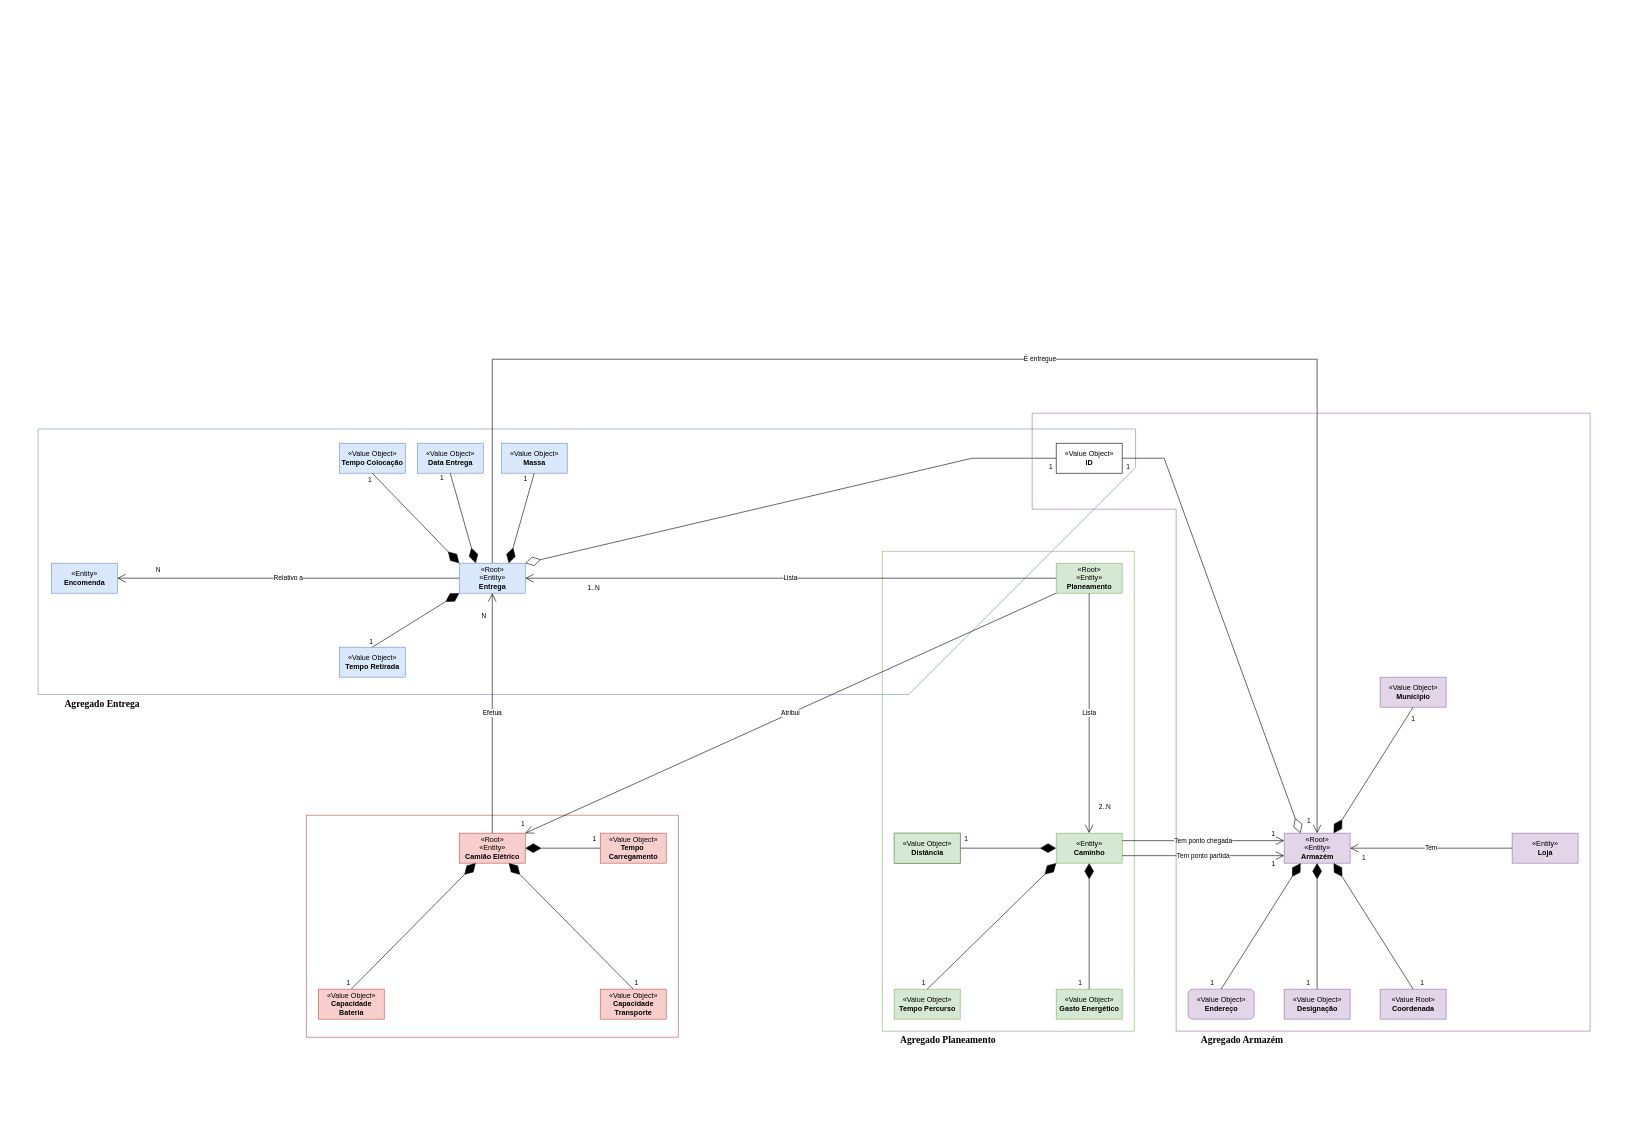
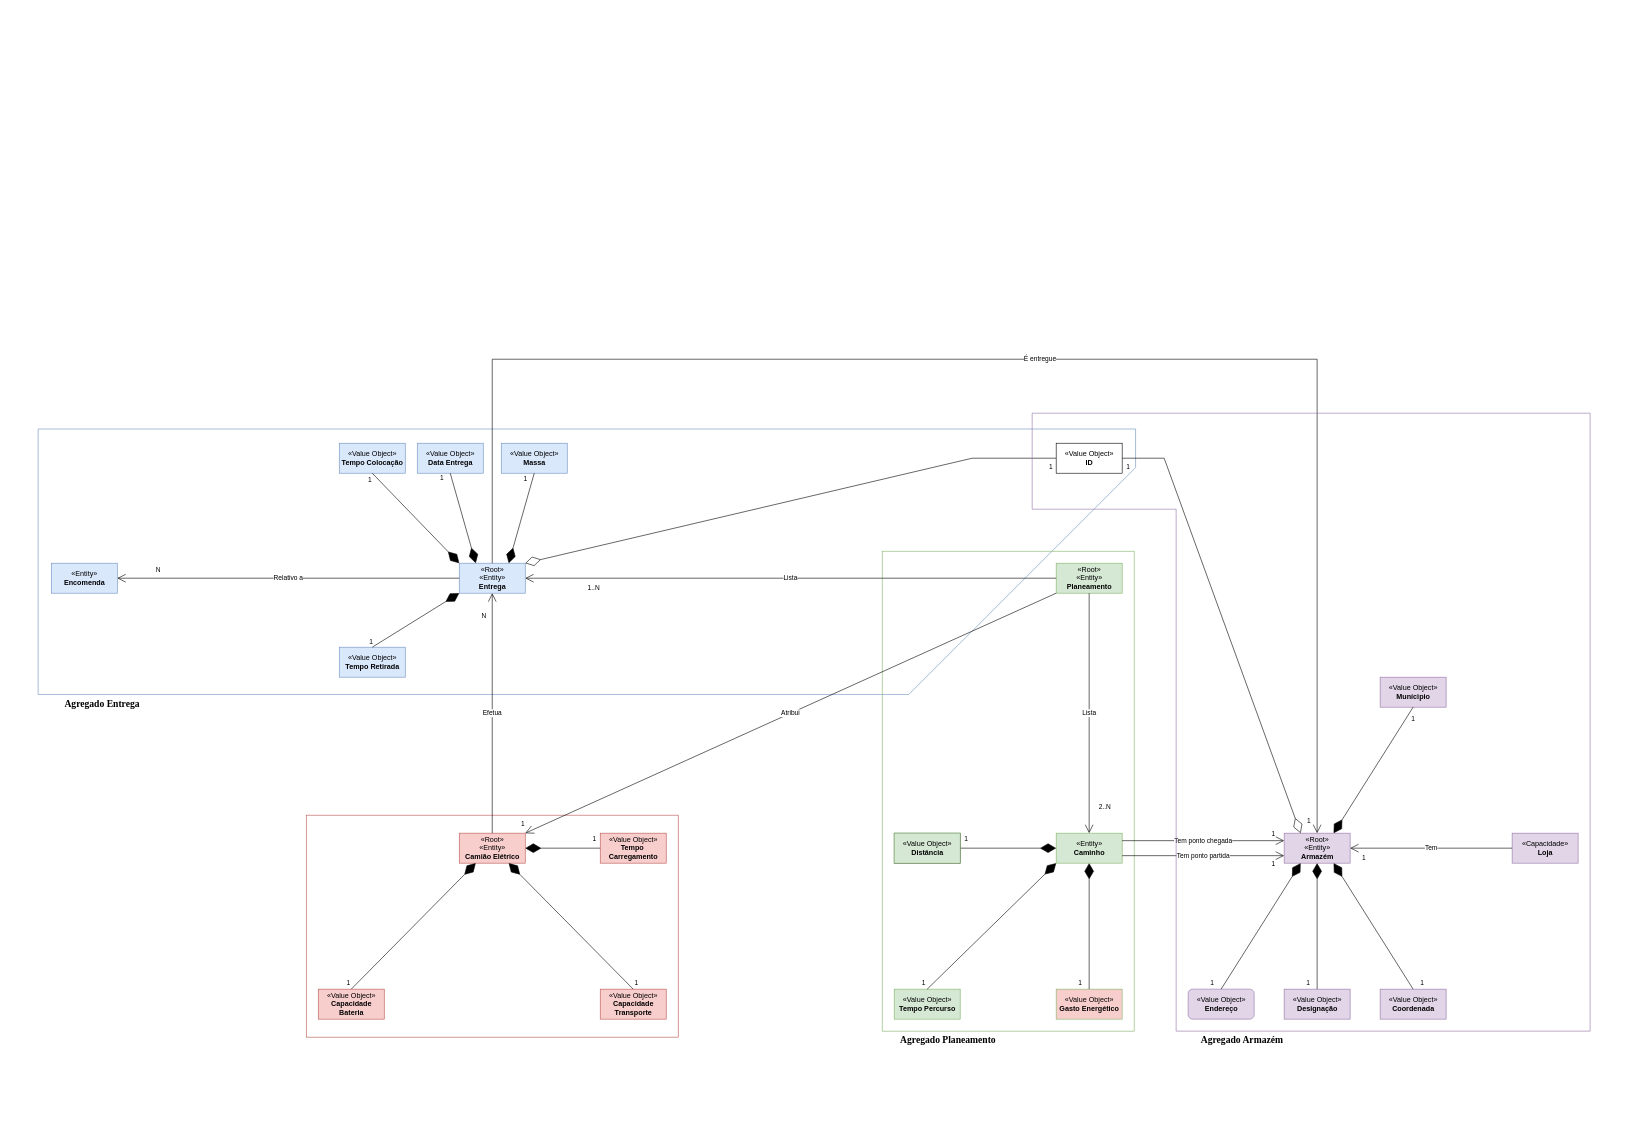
(1546, 848) -> (1546, 848)
(1089, 1004) -> (1089, 1004)
(1414, 1004) -> (1414, 1004)
